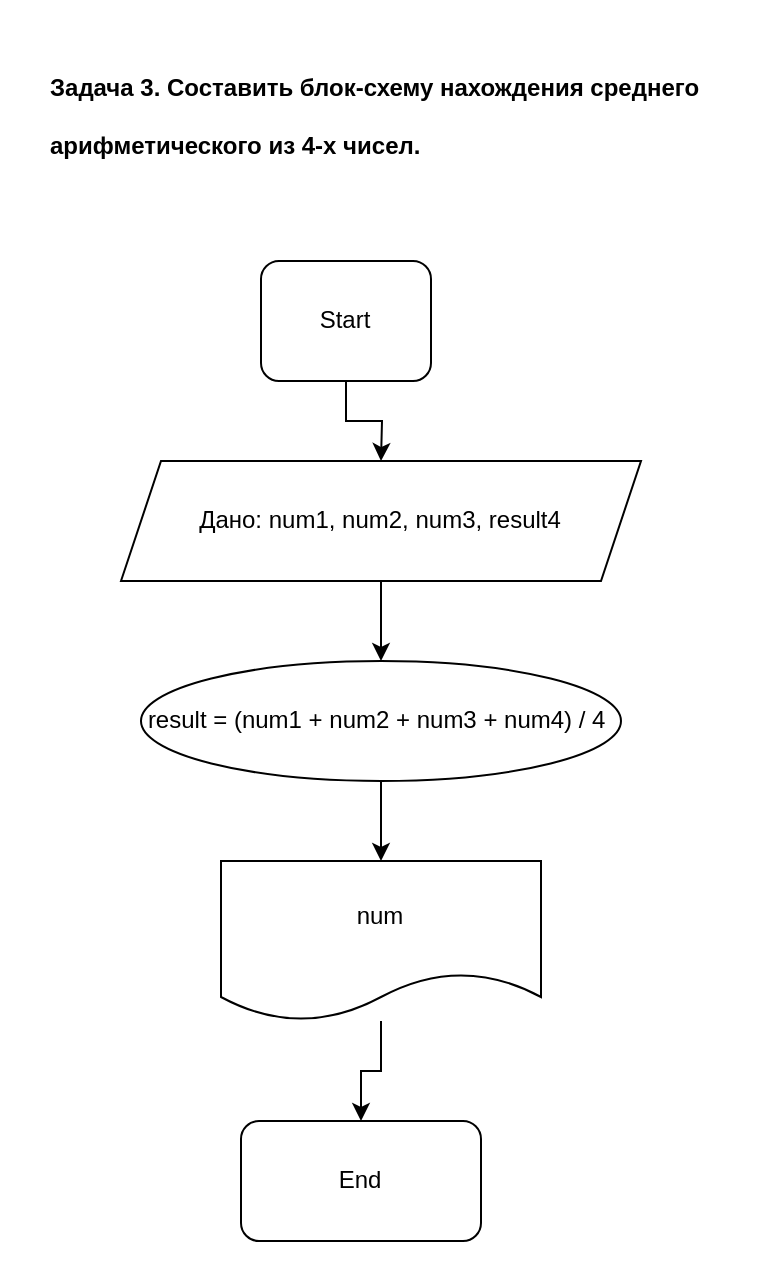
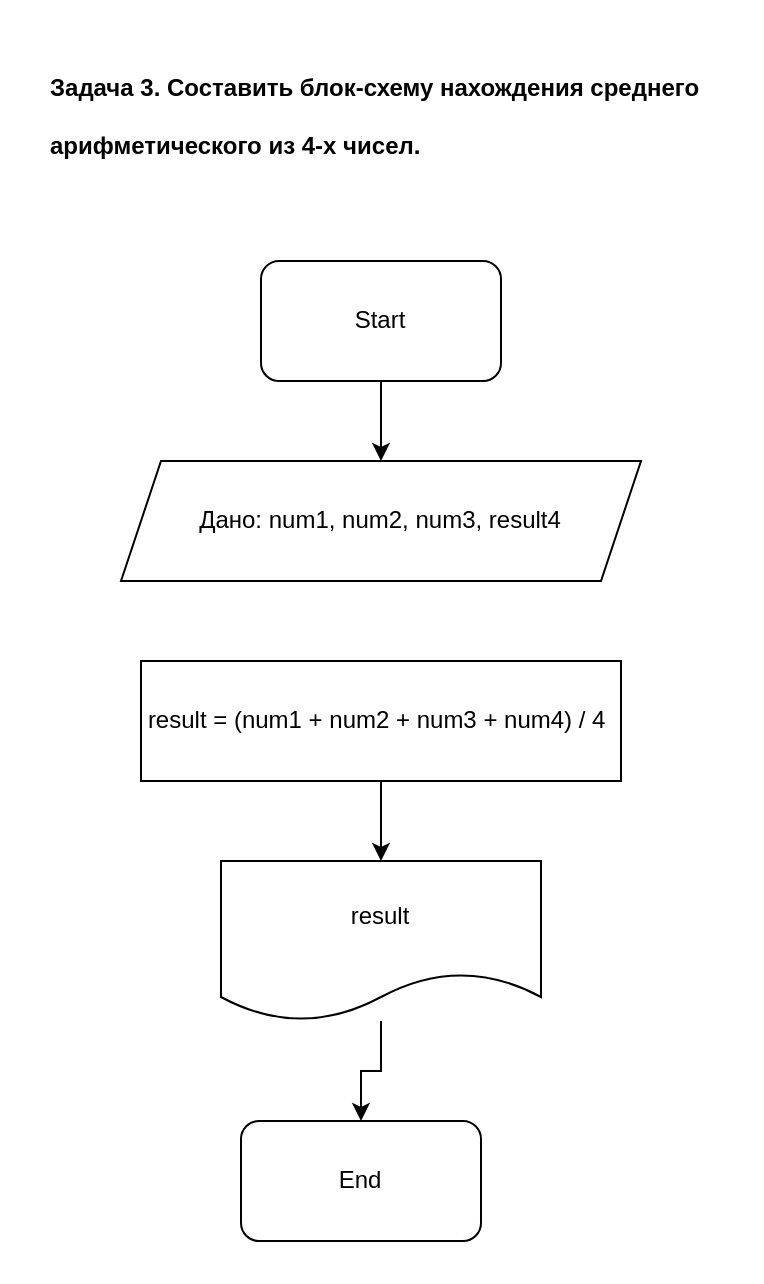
(346, 321) -> (381, 321)
(381, 614) -> none
(381, 721) -> (381, 721)
(381, 917) -> (381, 917)
